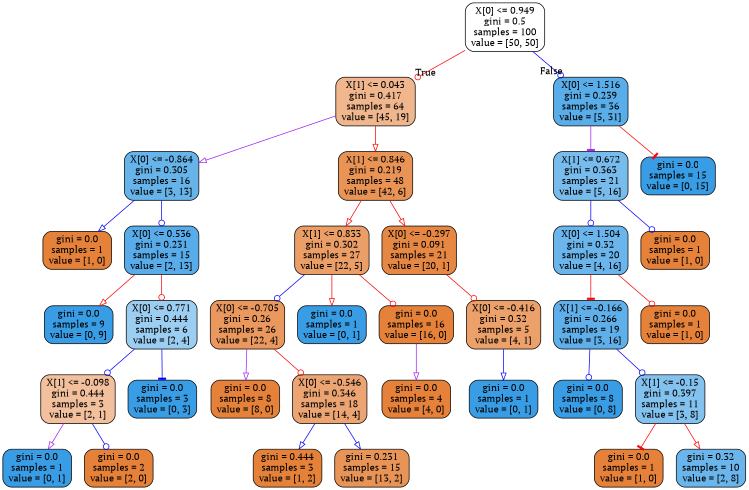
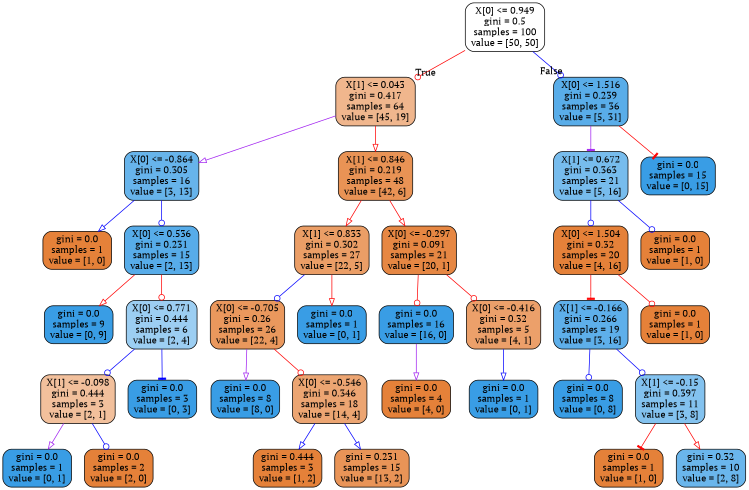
(591, 250) -> (591, 250)
(375, 288) -> (418, 287)
(416, 325) -> (416, 325)
(245, 399) -> (245, 399)
